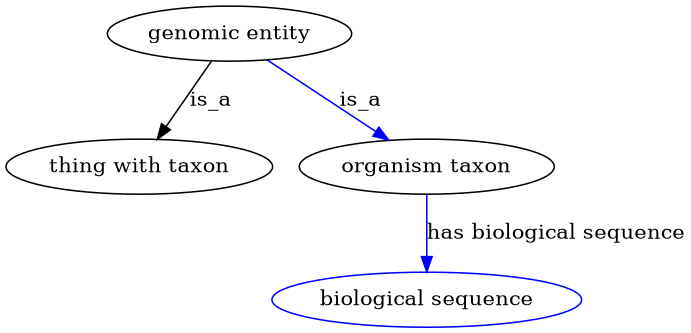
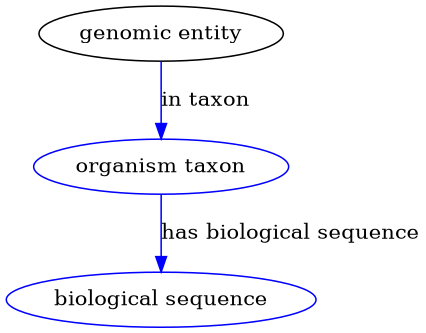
(361, 100) -> (206, 100)
(139, 167) -> none
(427, 167) -> (161, 167)
